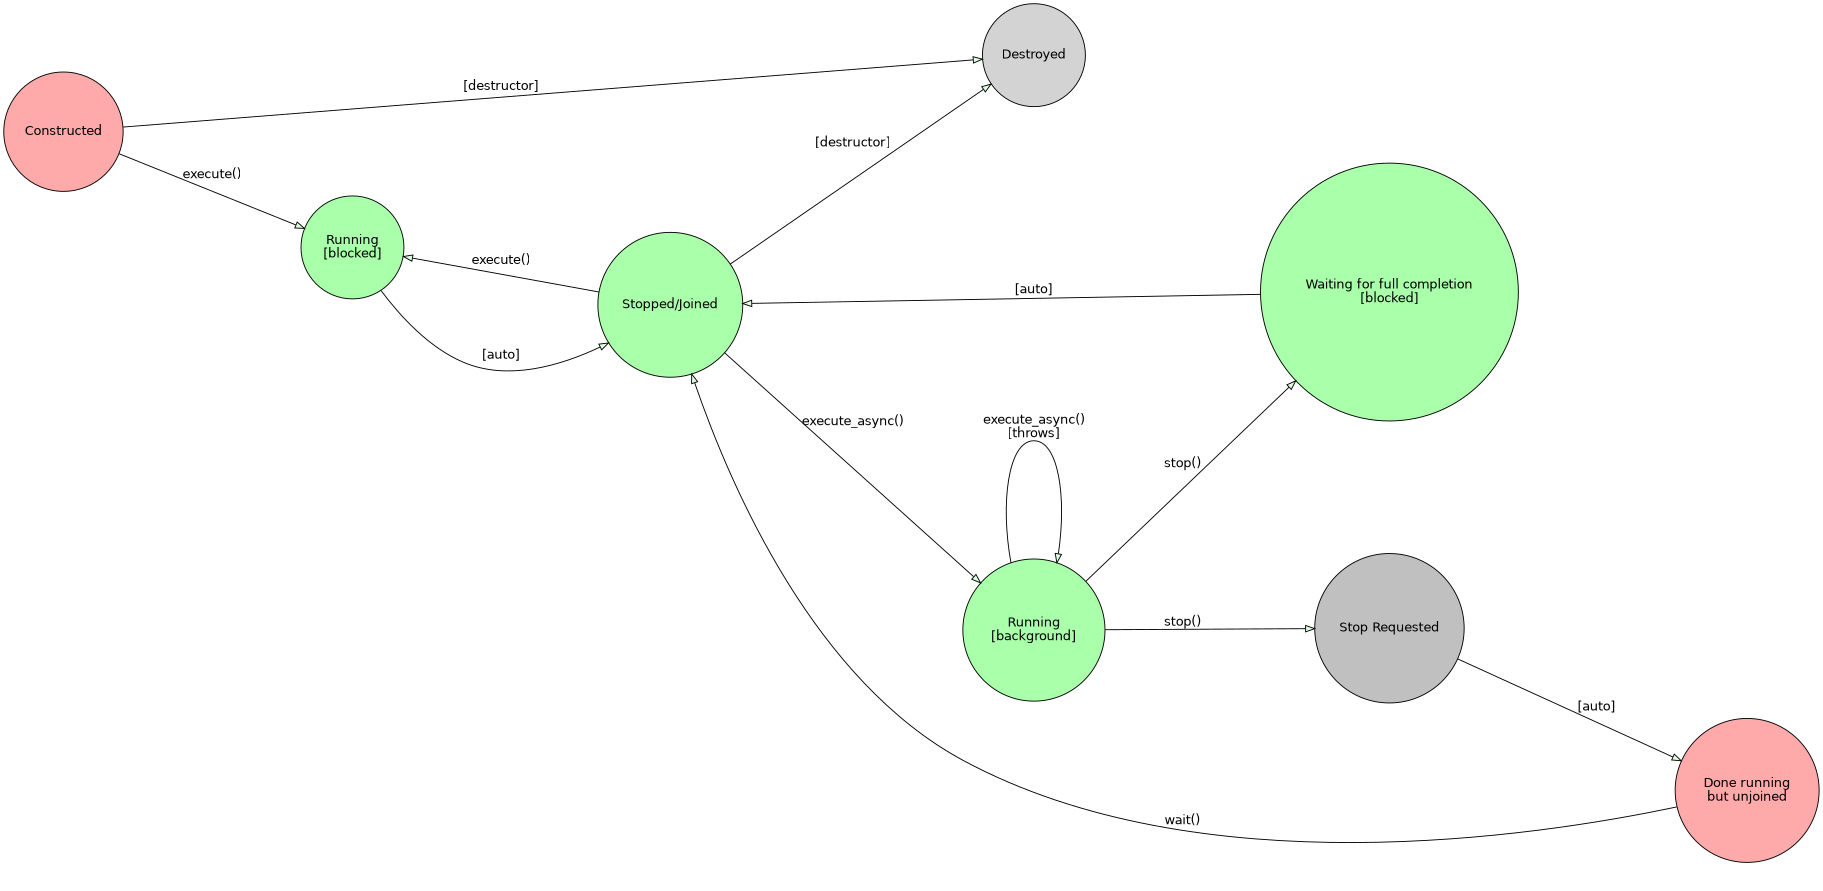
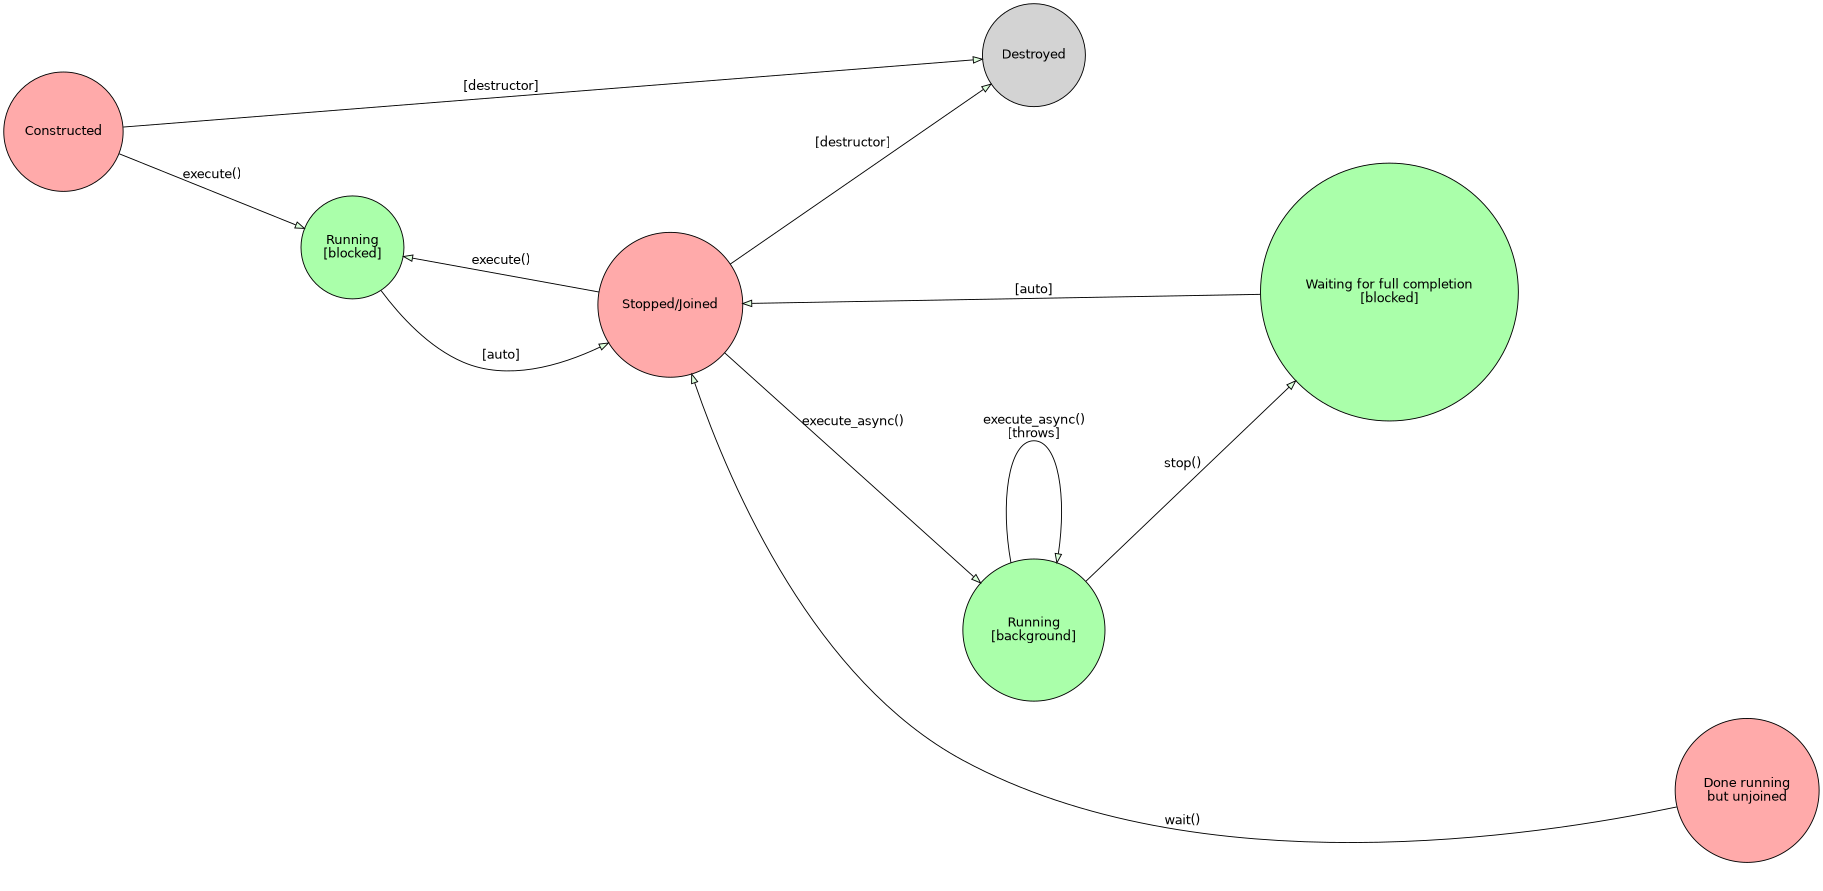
(670, 305) -> (670, 305)
(1389, 628) -> none
